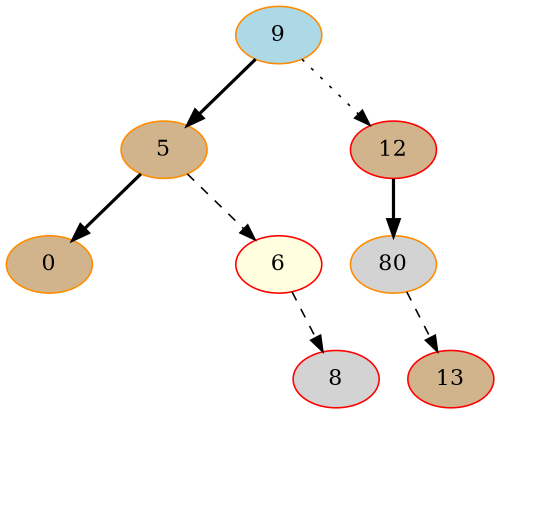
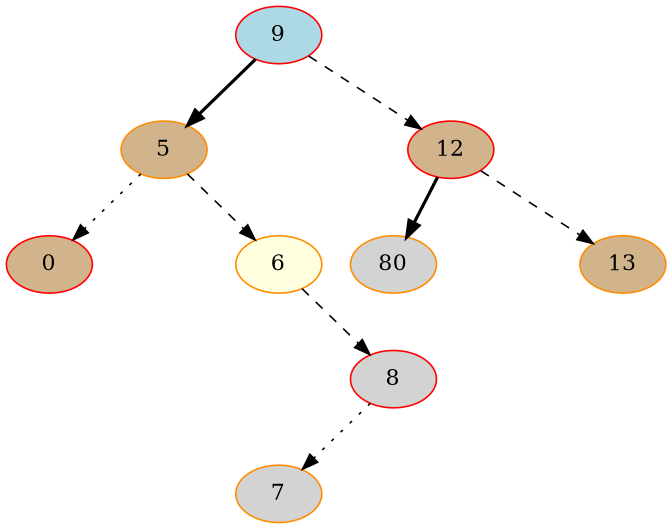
(279, 35) -> (279, 35)
(330, 87) -> (358, 88)
(113, 201) -> (113, 201)
(49, 264) -> (49, 264)
(279, 264) -> (279, 264)
(418, 315) -> (530, 203)
(451, 379) -> (623, 264)
none -> (279, 494)
